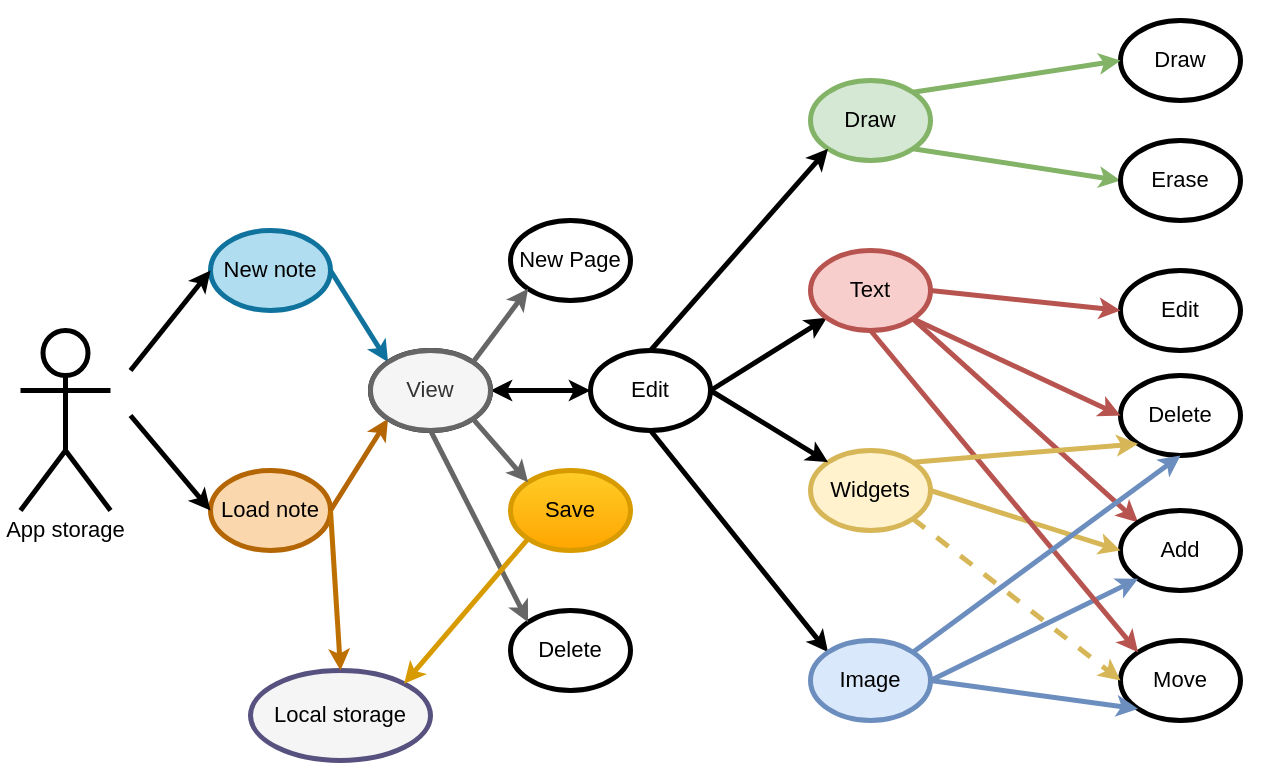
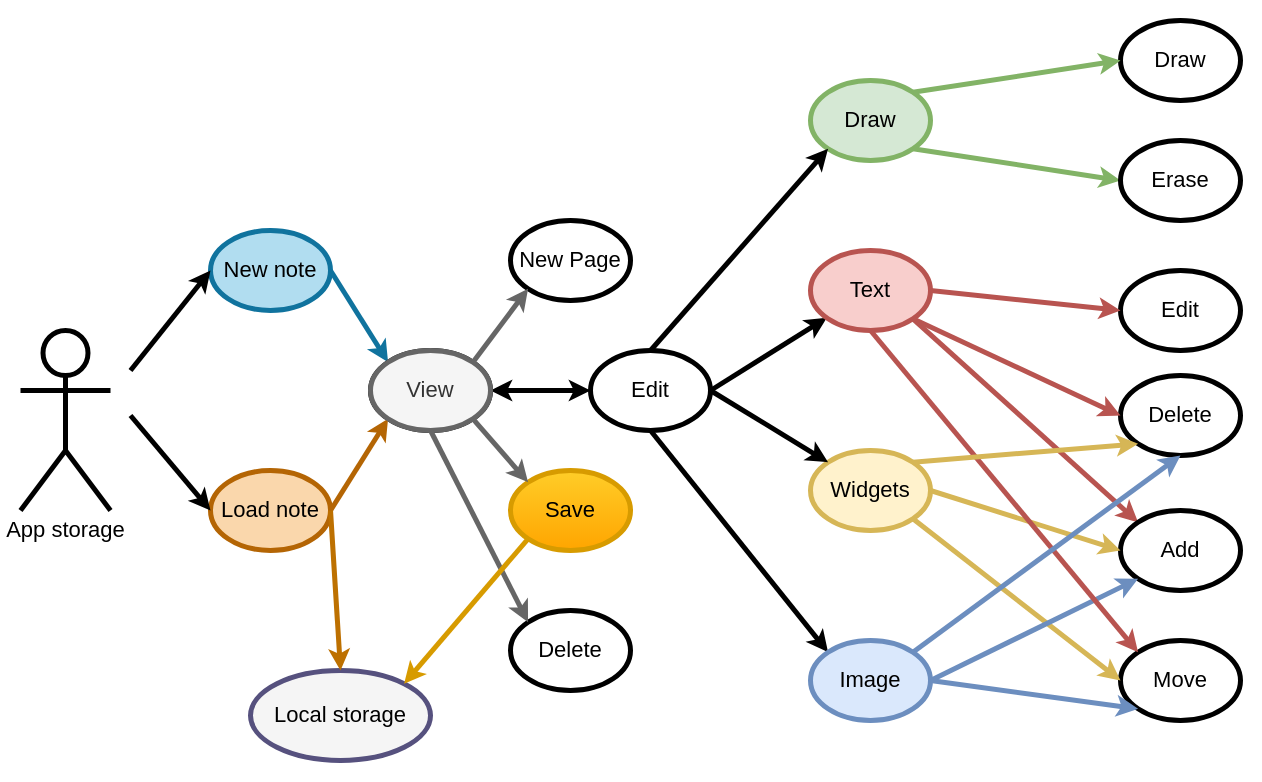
(930, 532) -> (930, 532)
